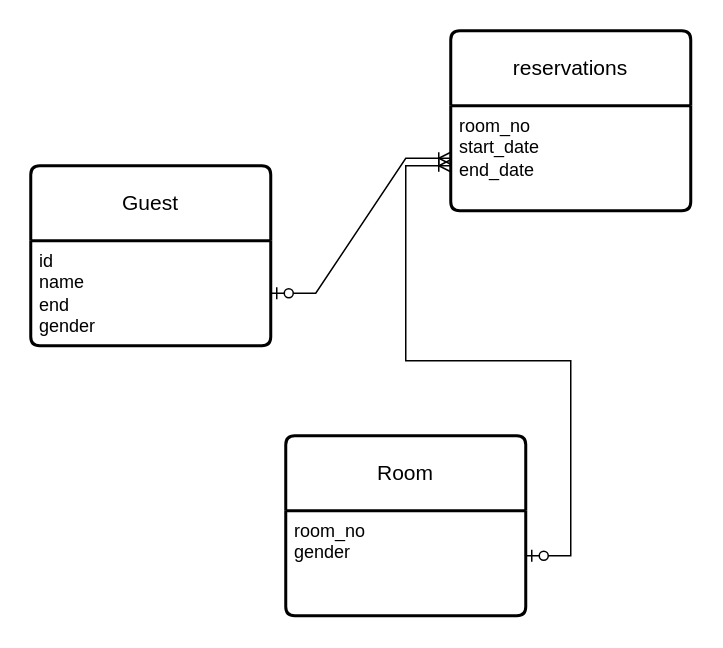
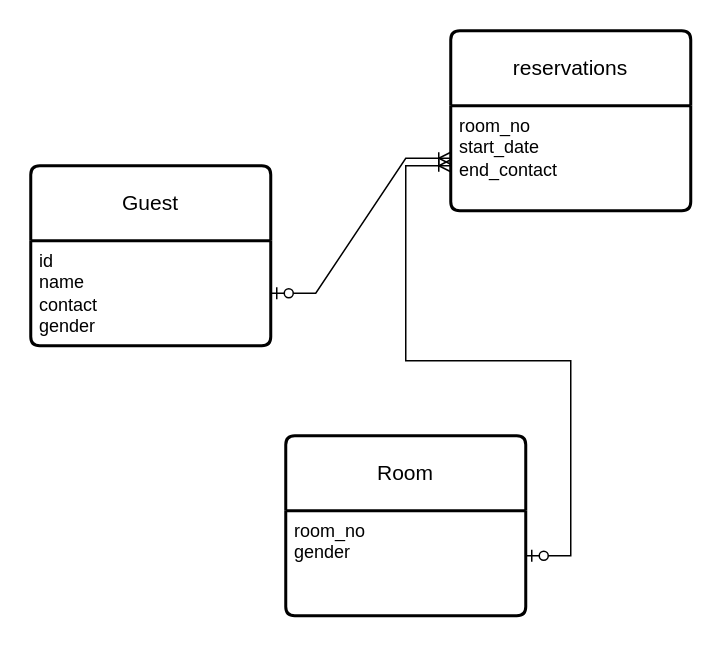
(510, 149) -> (515, 149)
(70, 294) -> (75, 294)
